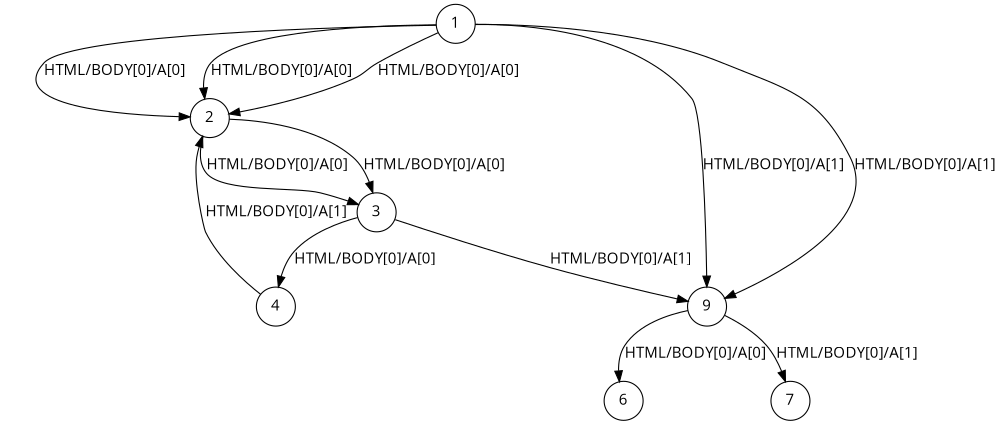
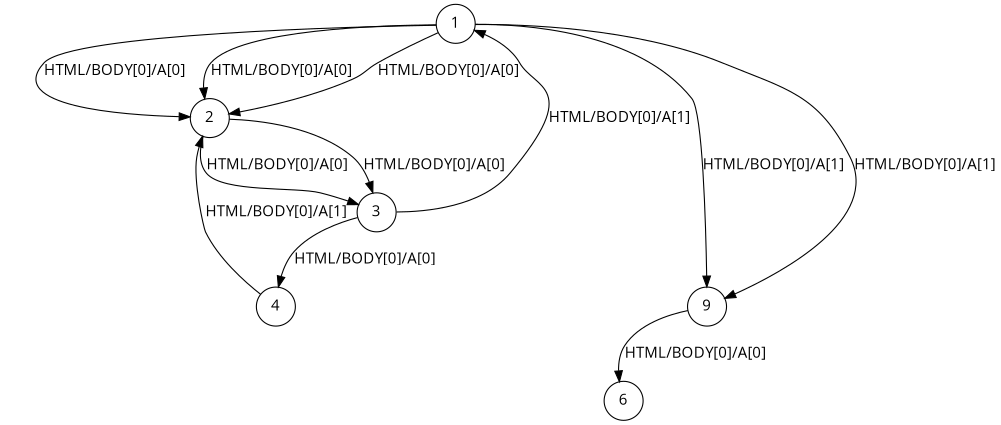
(535, 263) -> (527, 151)
(790, 401) -> none
